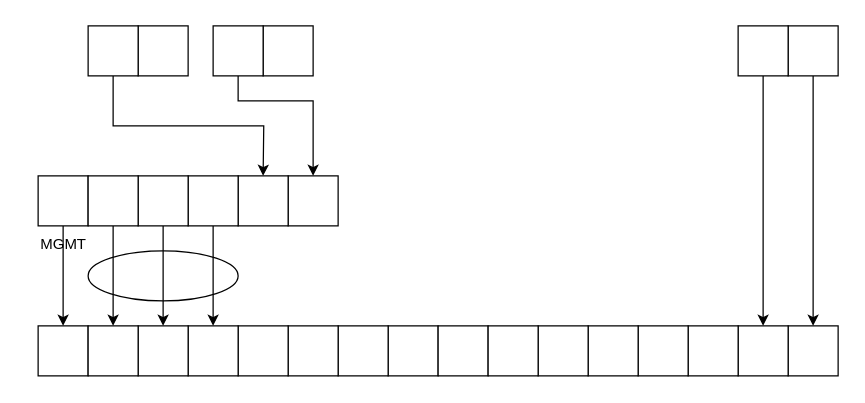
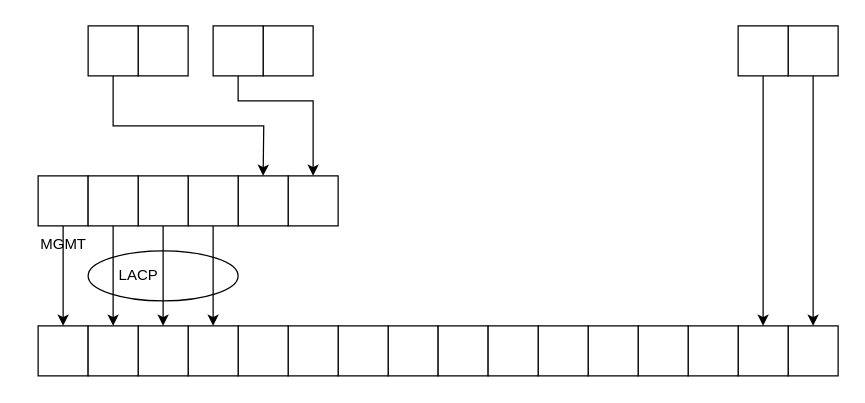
none -> (138, 276)
